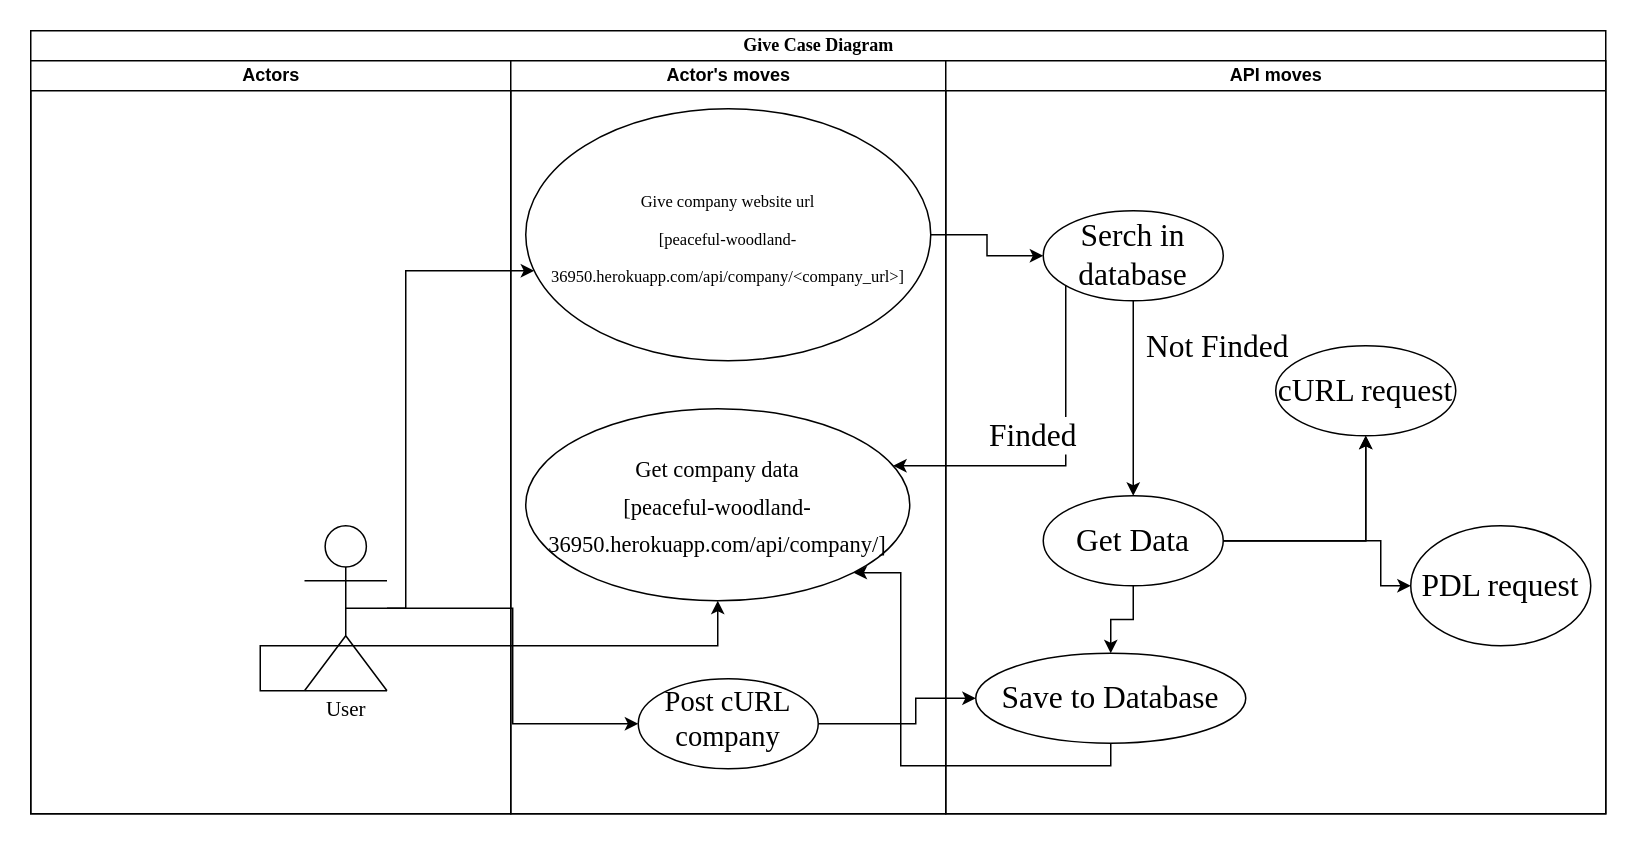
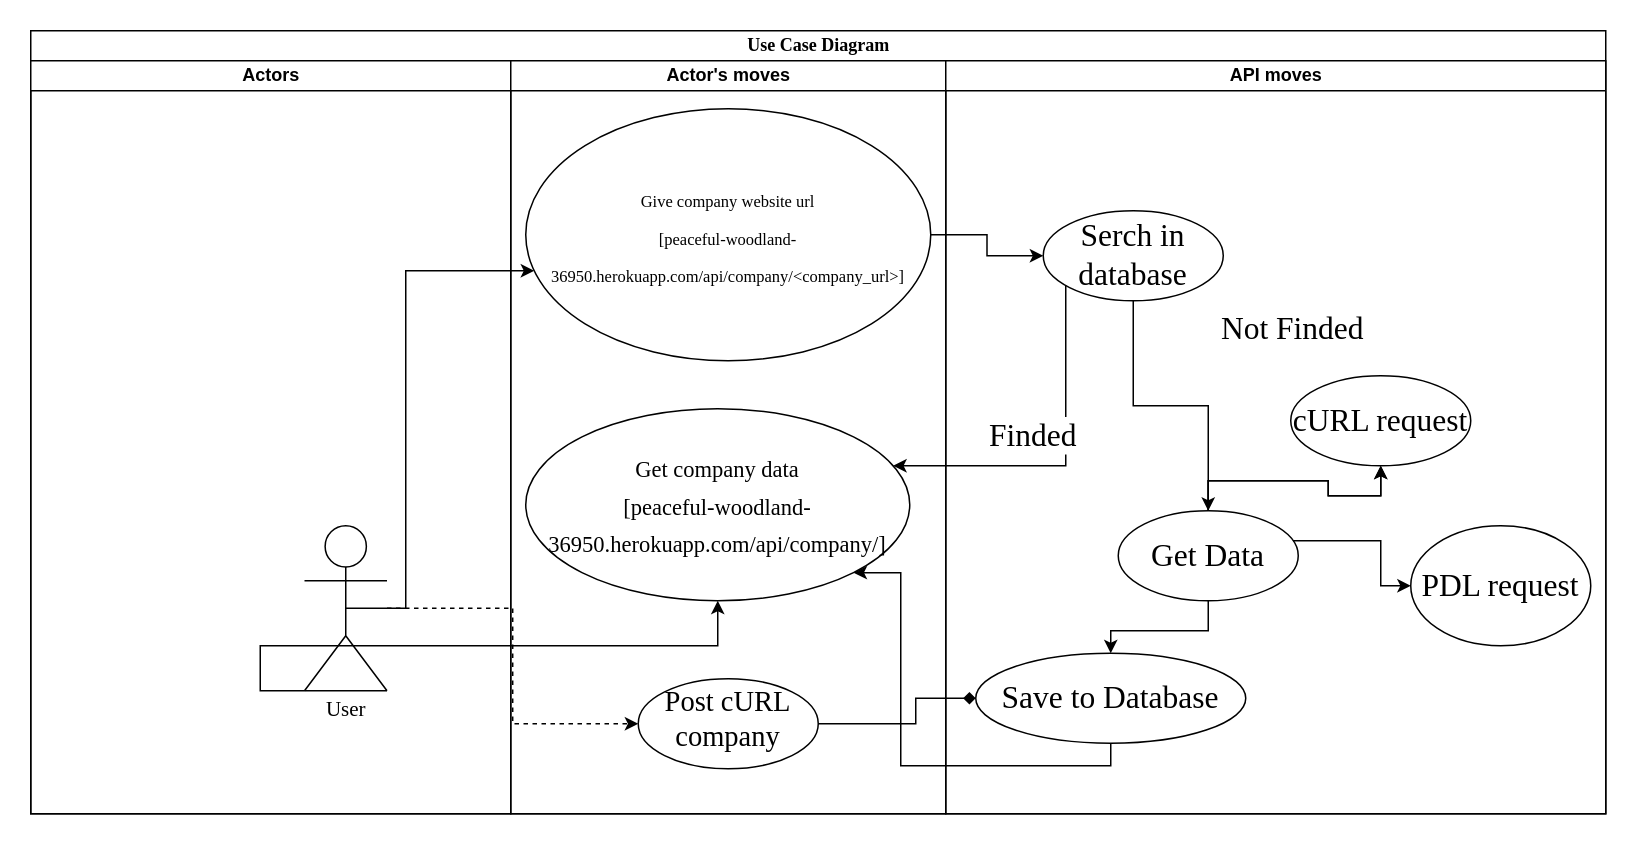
(819, 46) -> (819, 46)
(1366, 391) -> (1381, 421)
(1133, 541) -> (1208, 556)
(513, 672) -> (513, 672)
(964, 698) -> (963, 698)
